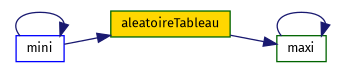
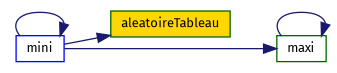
(247, 38) -> (164, 49)
